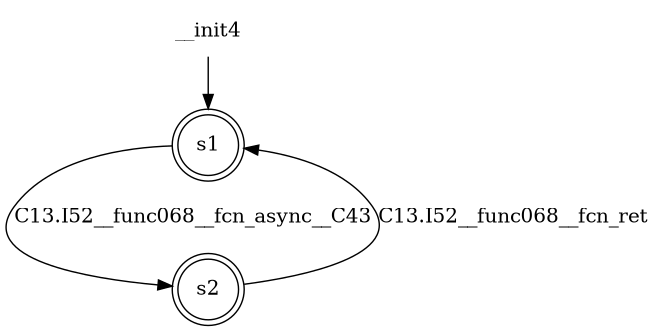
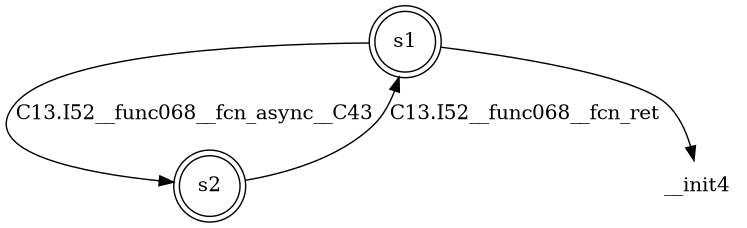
(208, 75) -> (581, 71)
